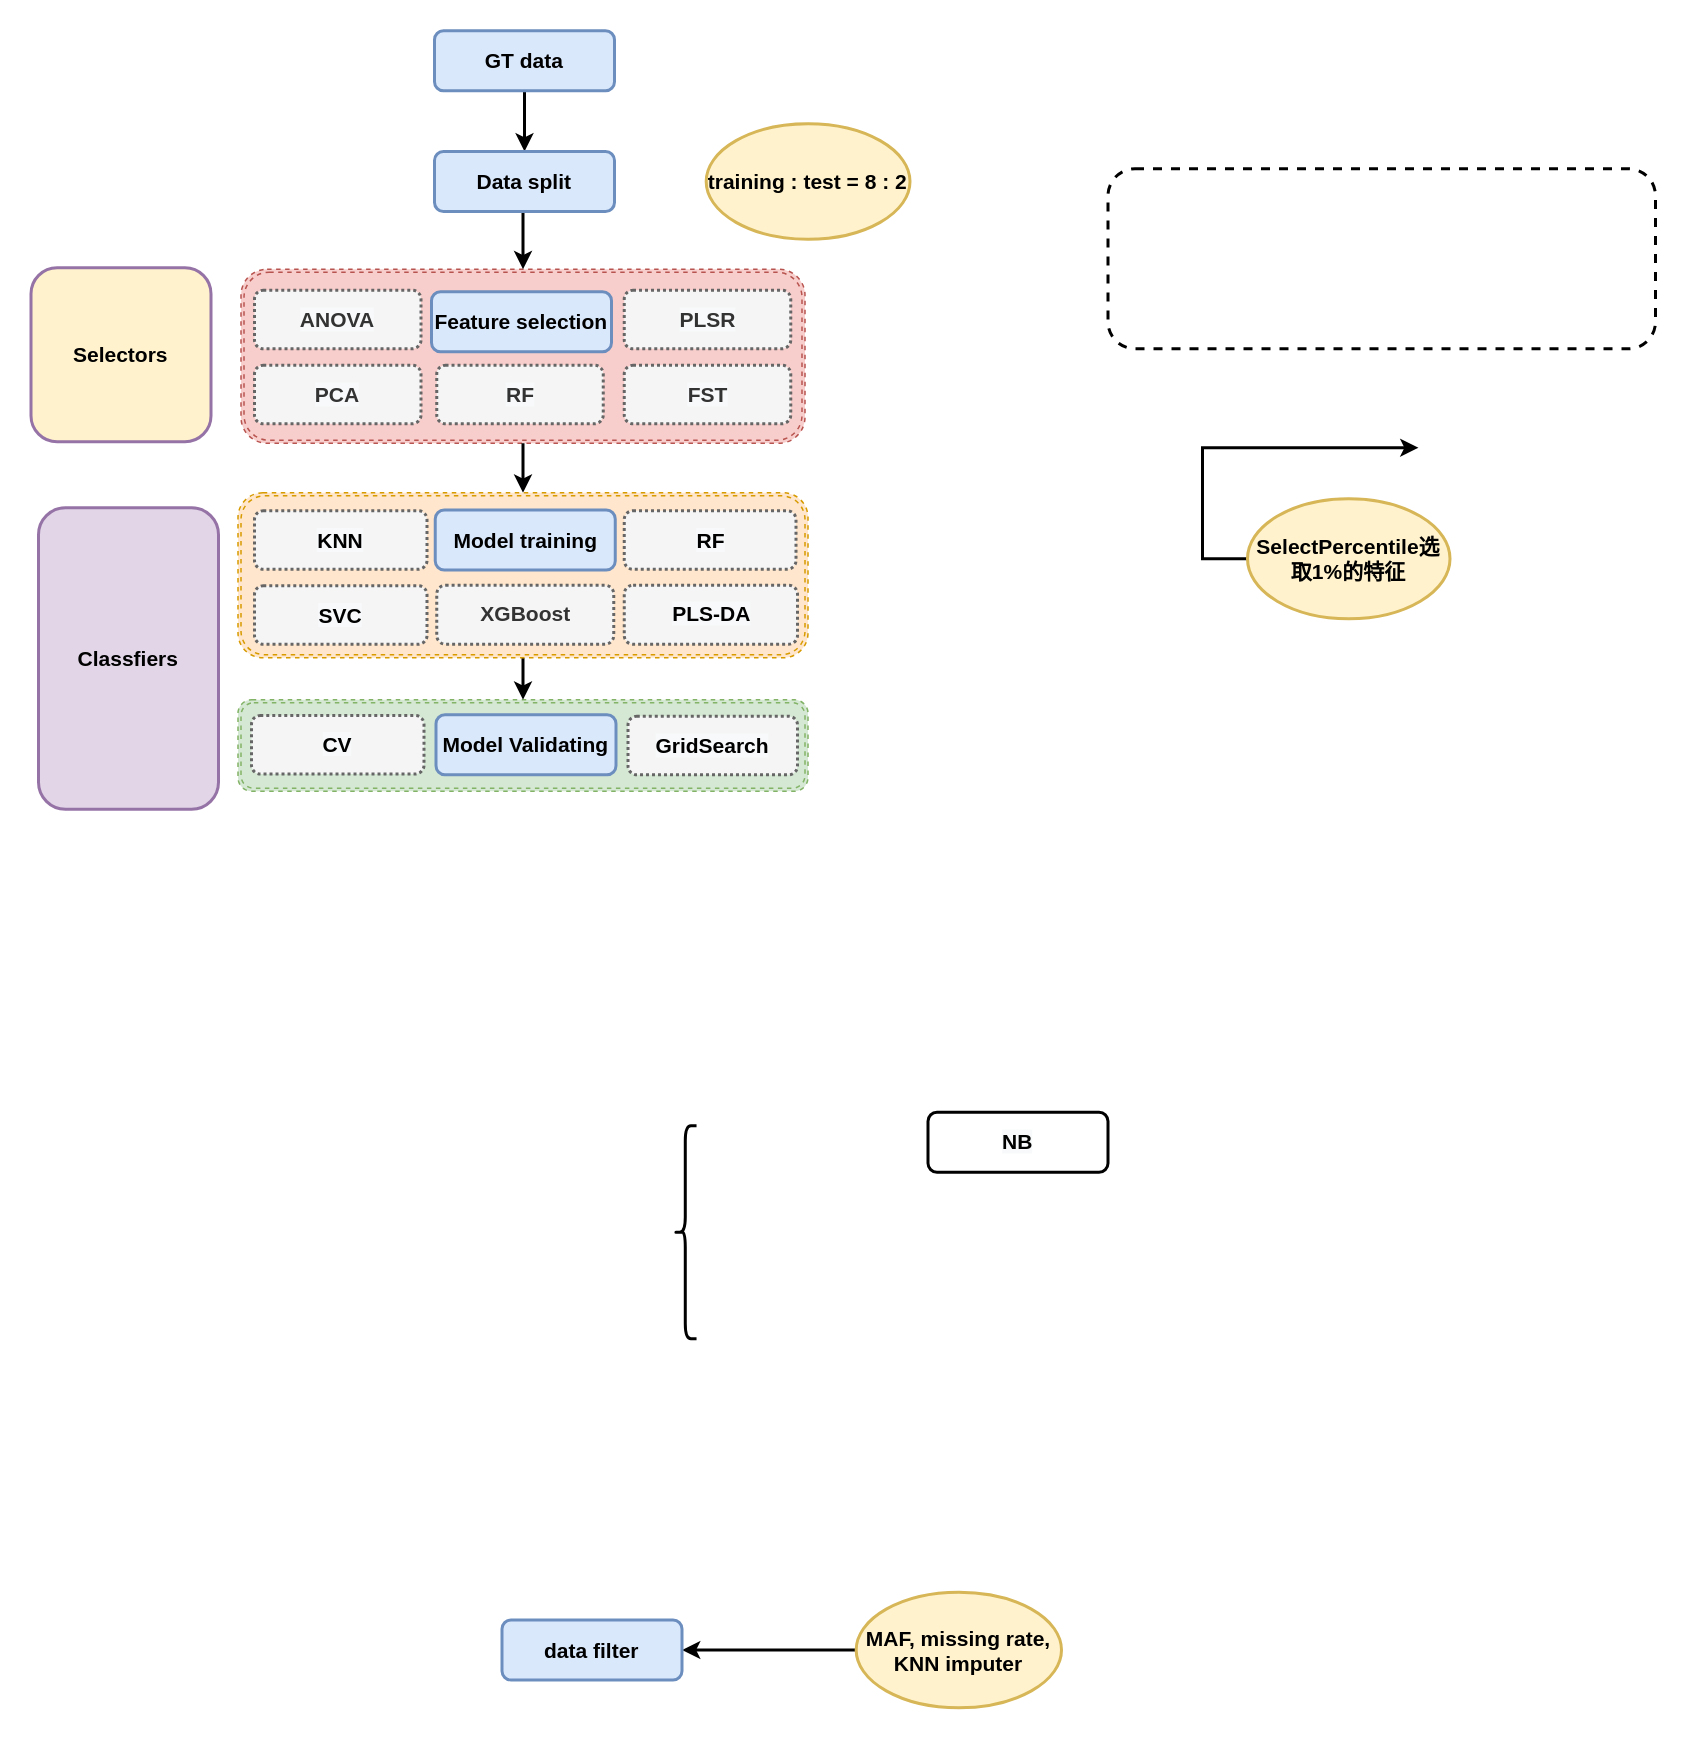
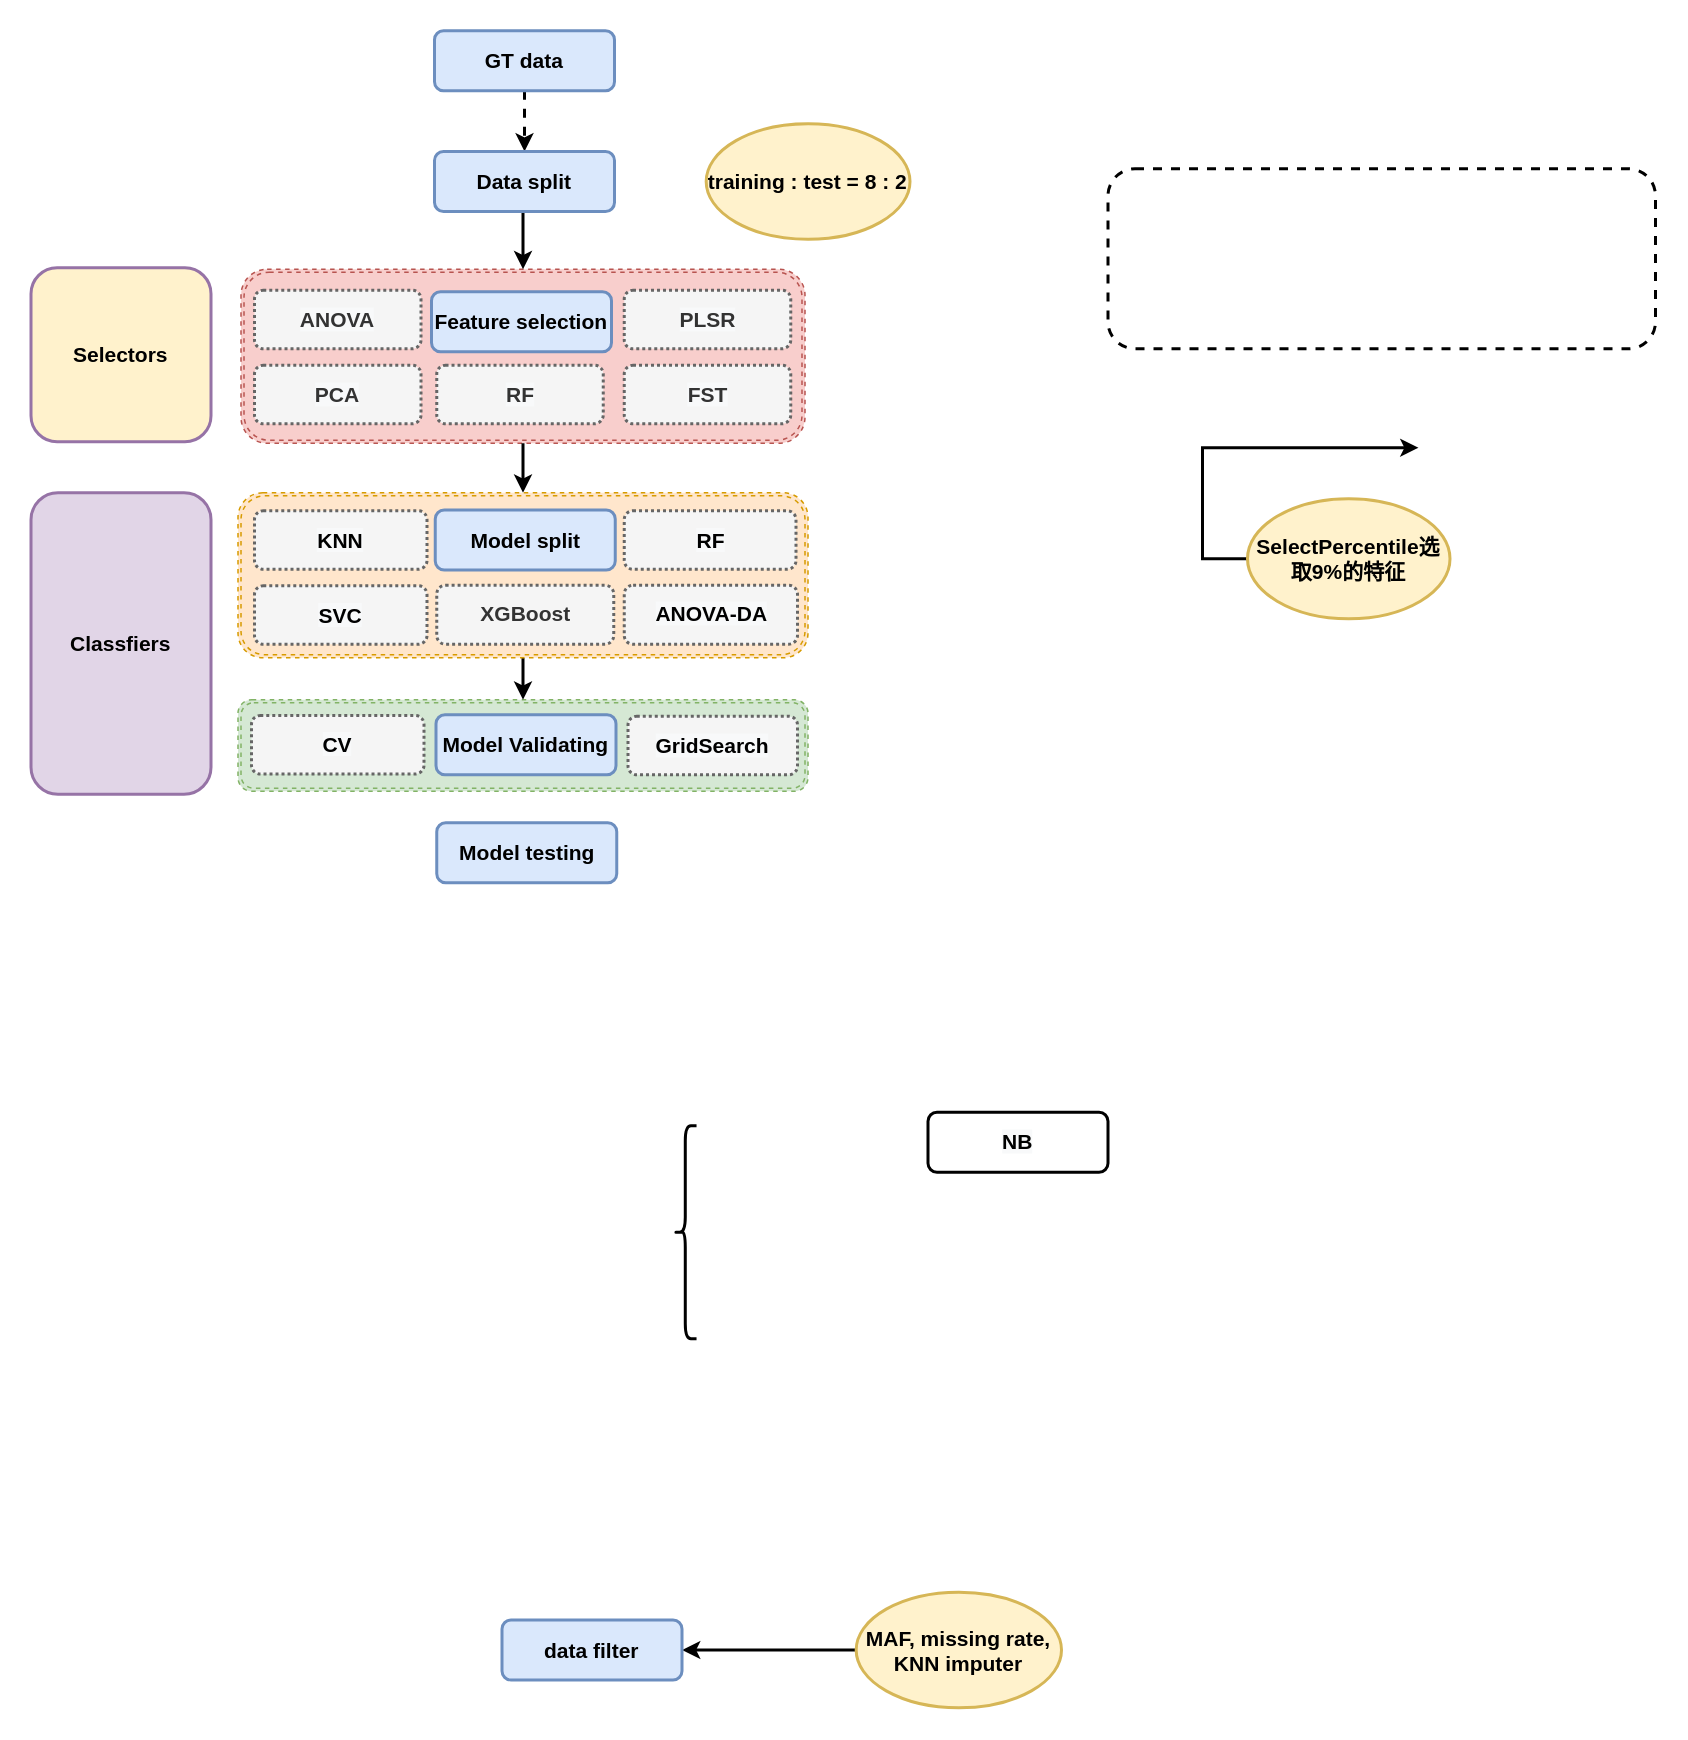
(524, 118) -> (524, 118)
(526, 541) -> (526, 541)
(1349, 559) -> (1349, 559)
(712, 614) -> (712, 614)
(128, 659) -> (121, 644)
none -> (527, 853)
